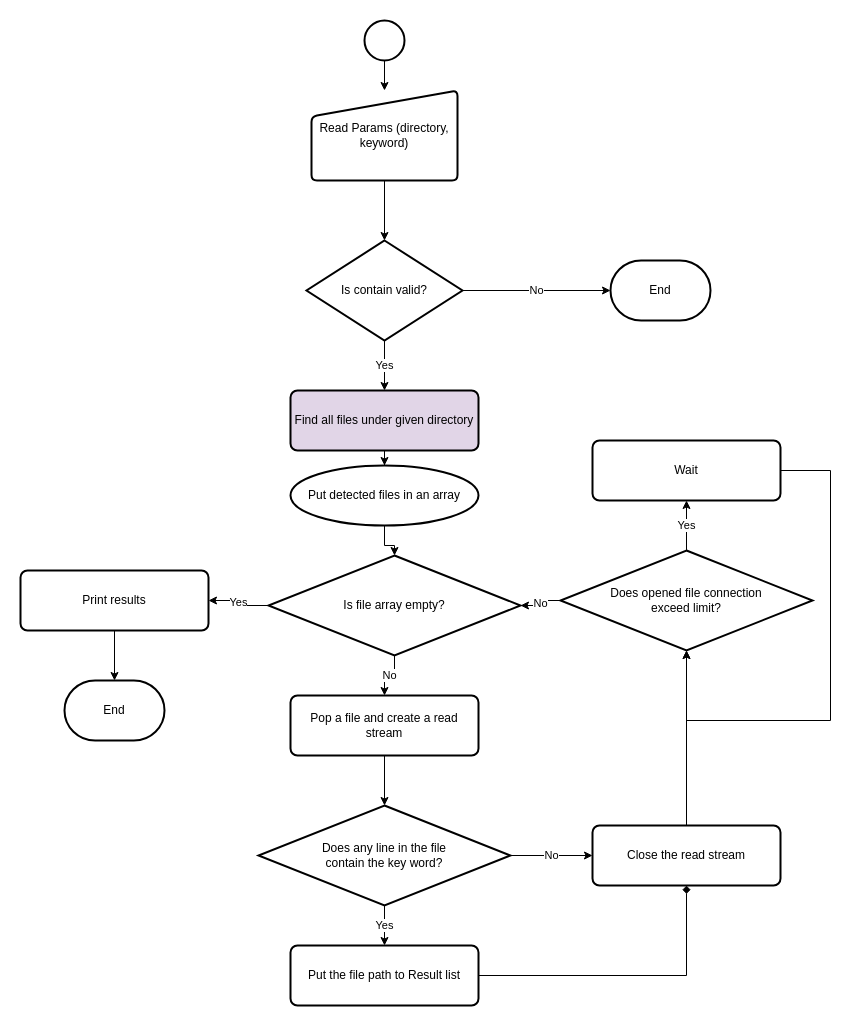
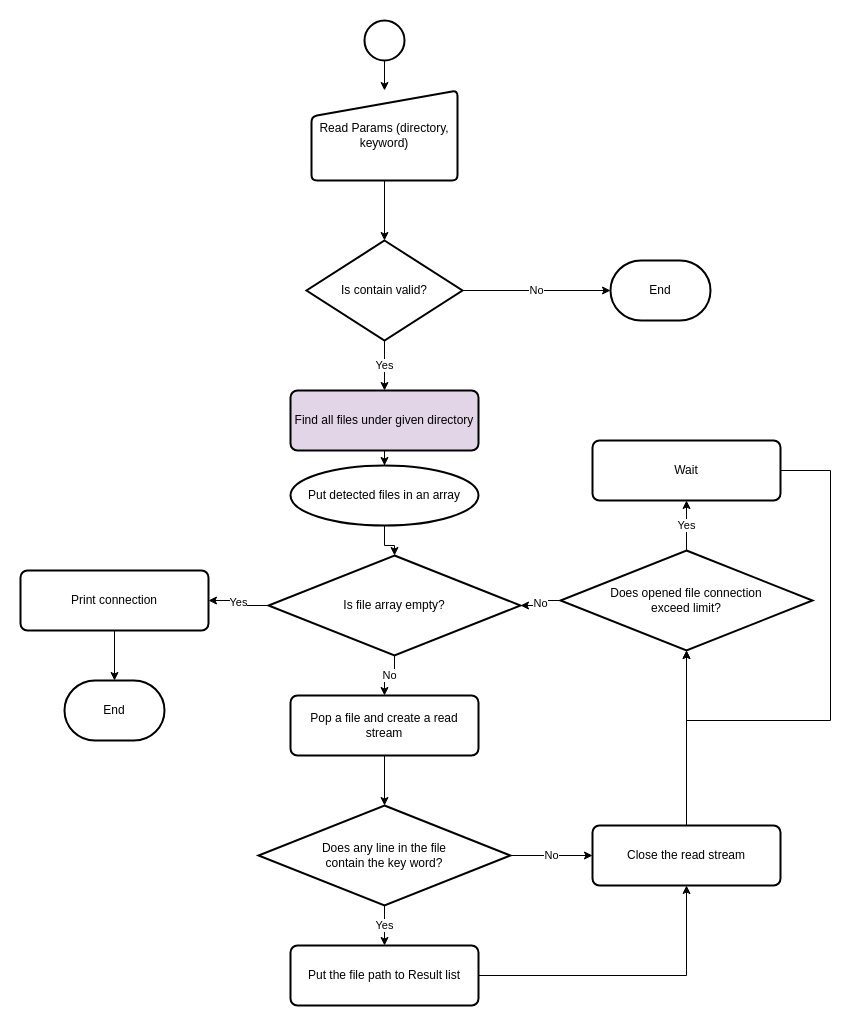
(115, 601) -> (115, 601)
(687, 894) -> (687, 893)
